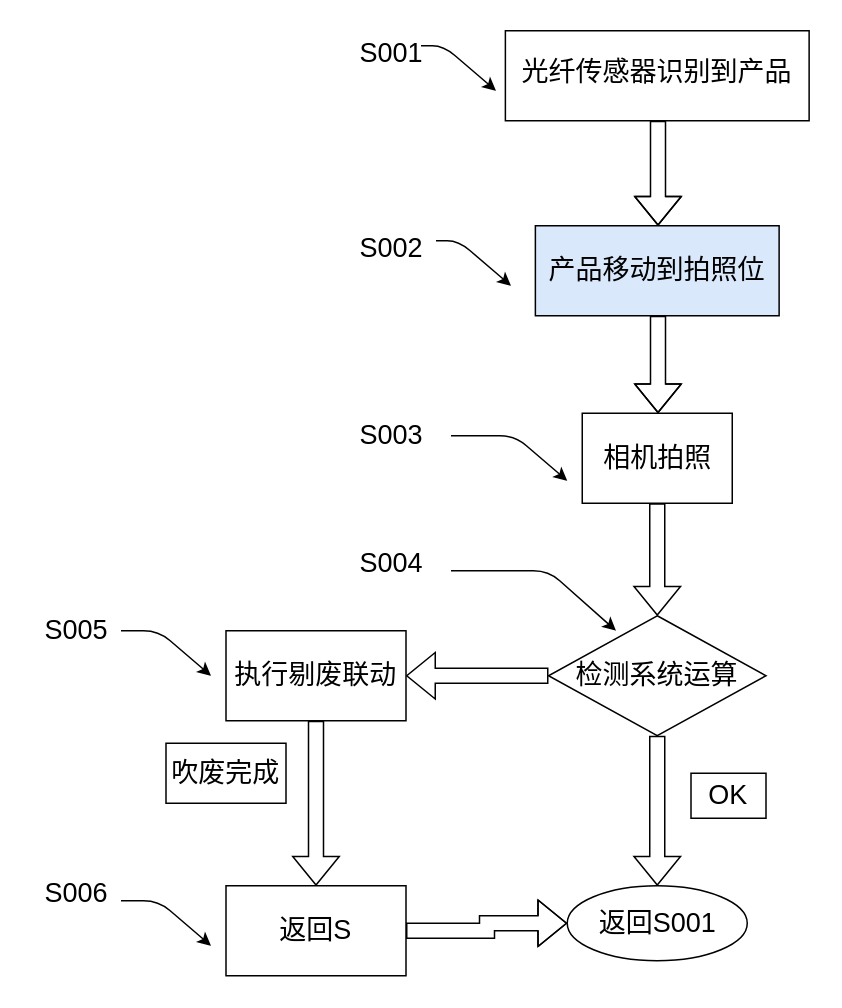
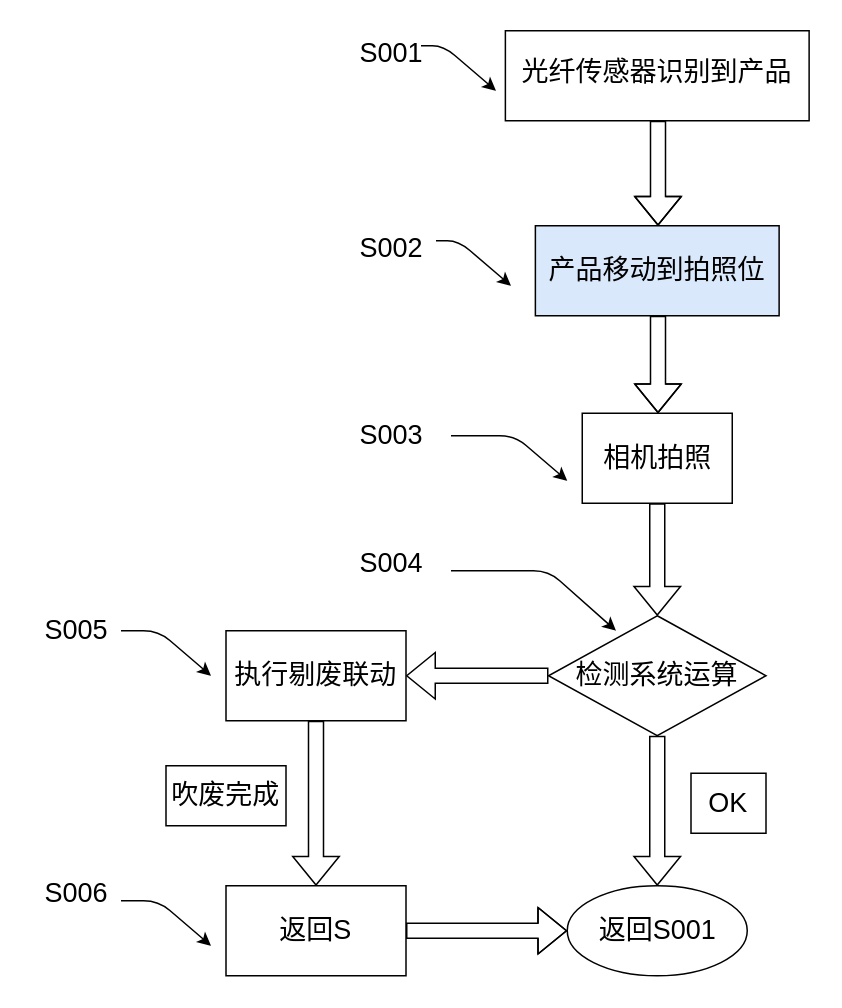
(226, 773) -> (226, 796)
(728, 796) -> (728, 803)
(657, 923) -> (657, 931)
